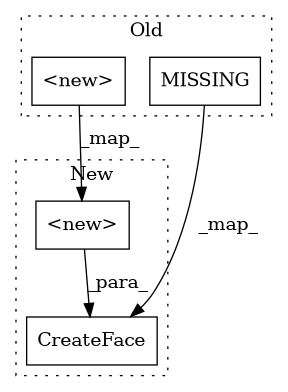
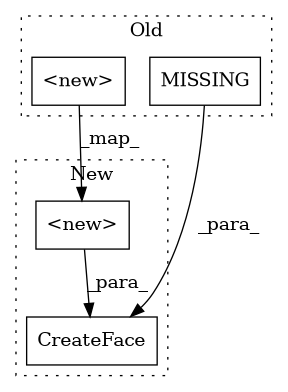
(228, 225) -> (228, 225)
